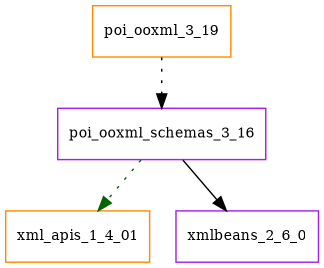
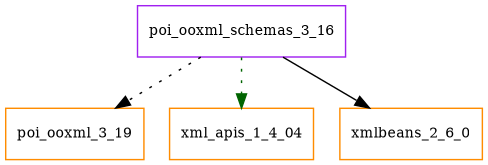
(162, 76) -> (165, 79)
(78, 237) -> (242, 134)
(247, 237) -> (411, 134)
